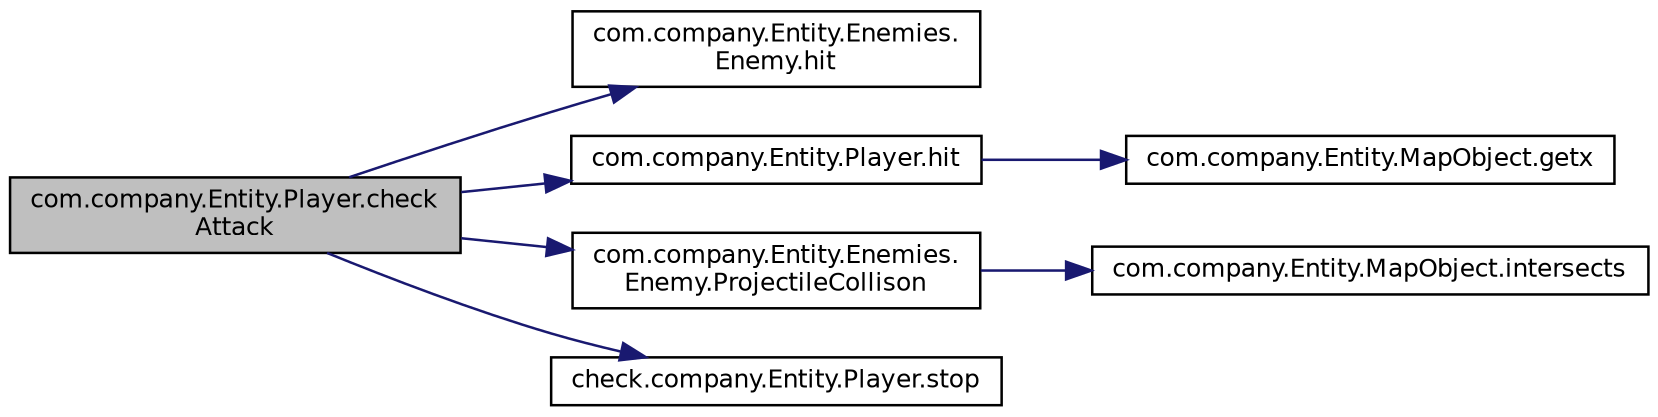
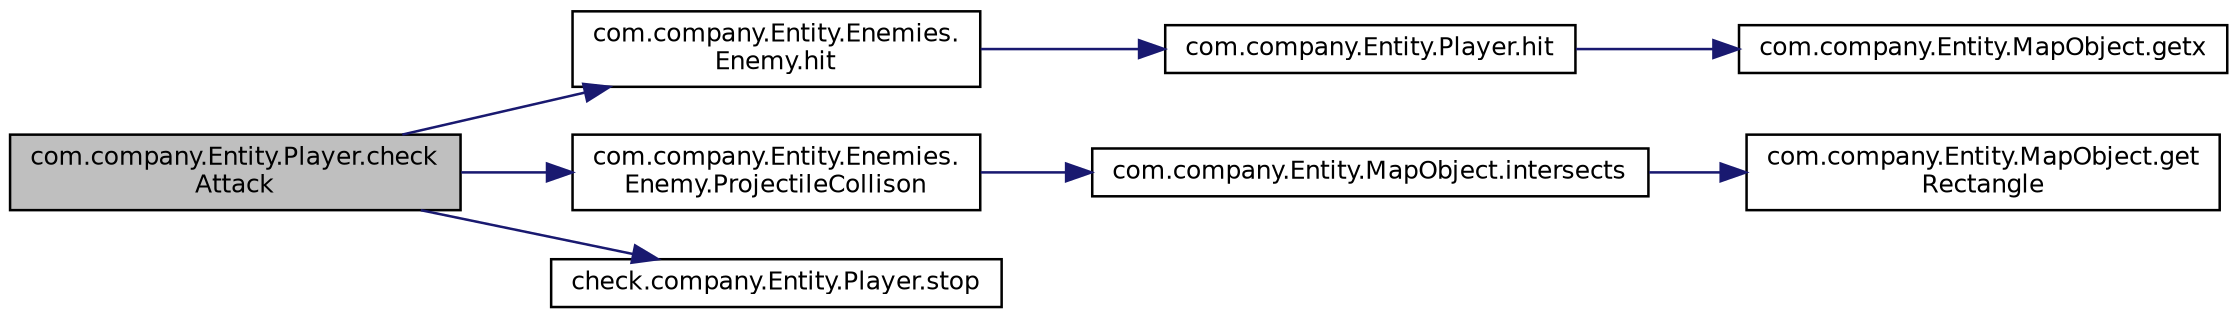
none -> (1983, 172)
(503, 188) -> (1060, 49)
